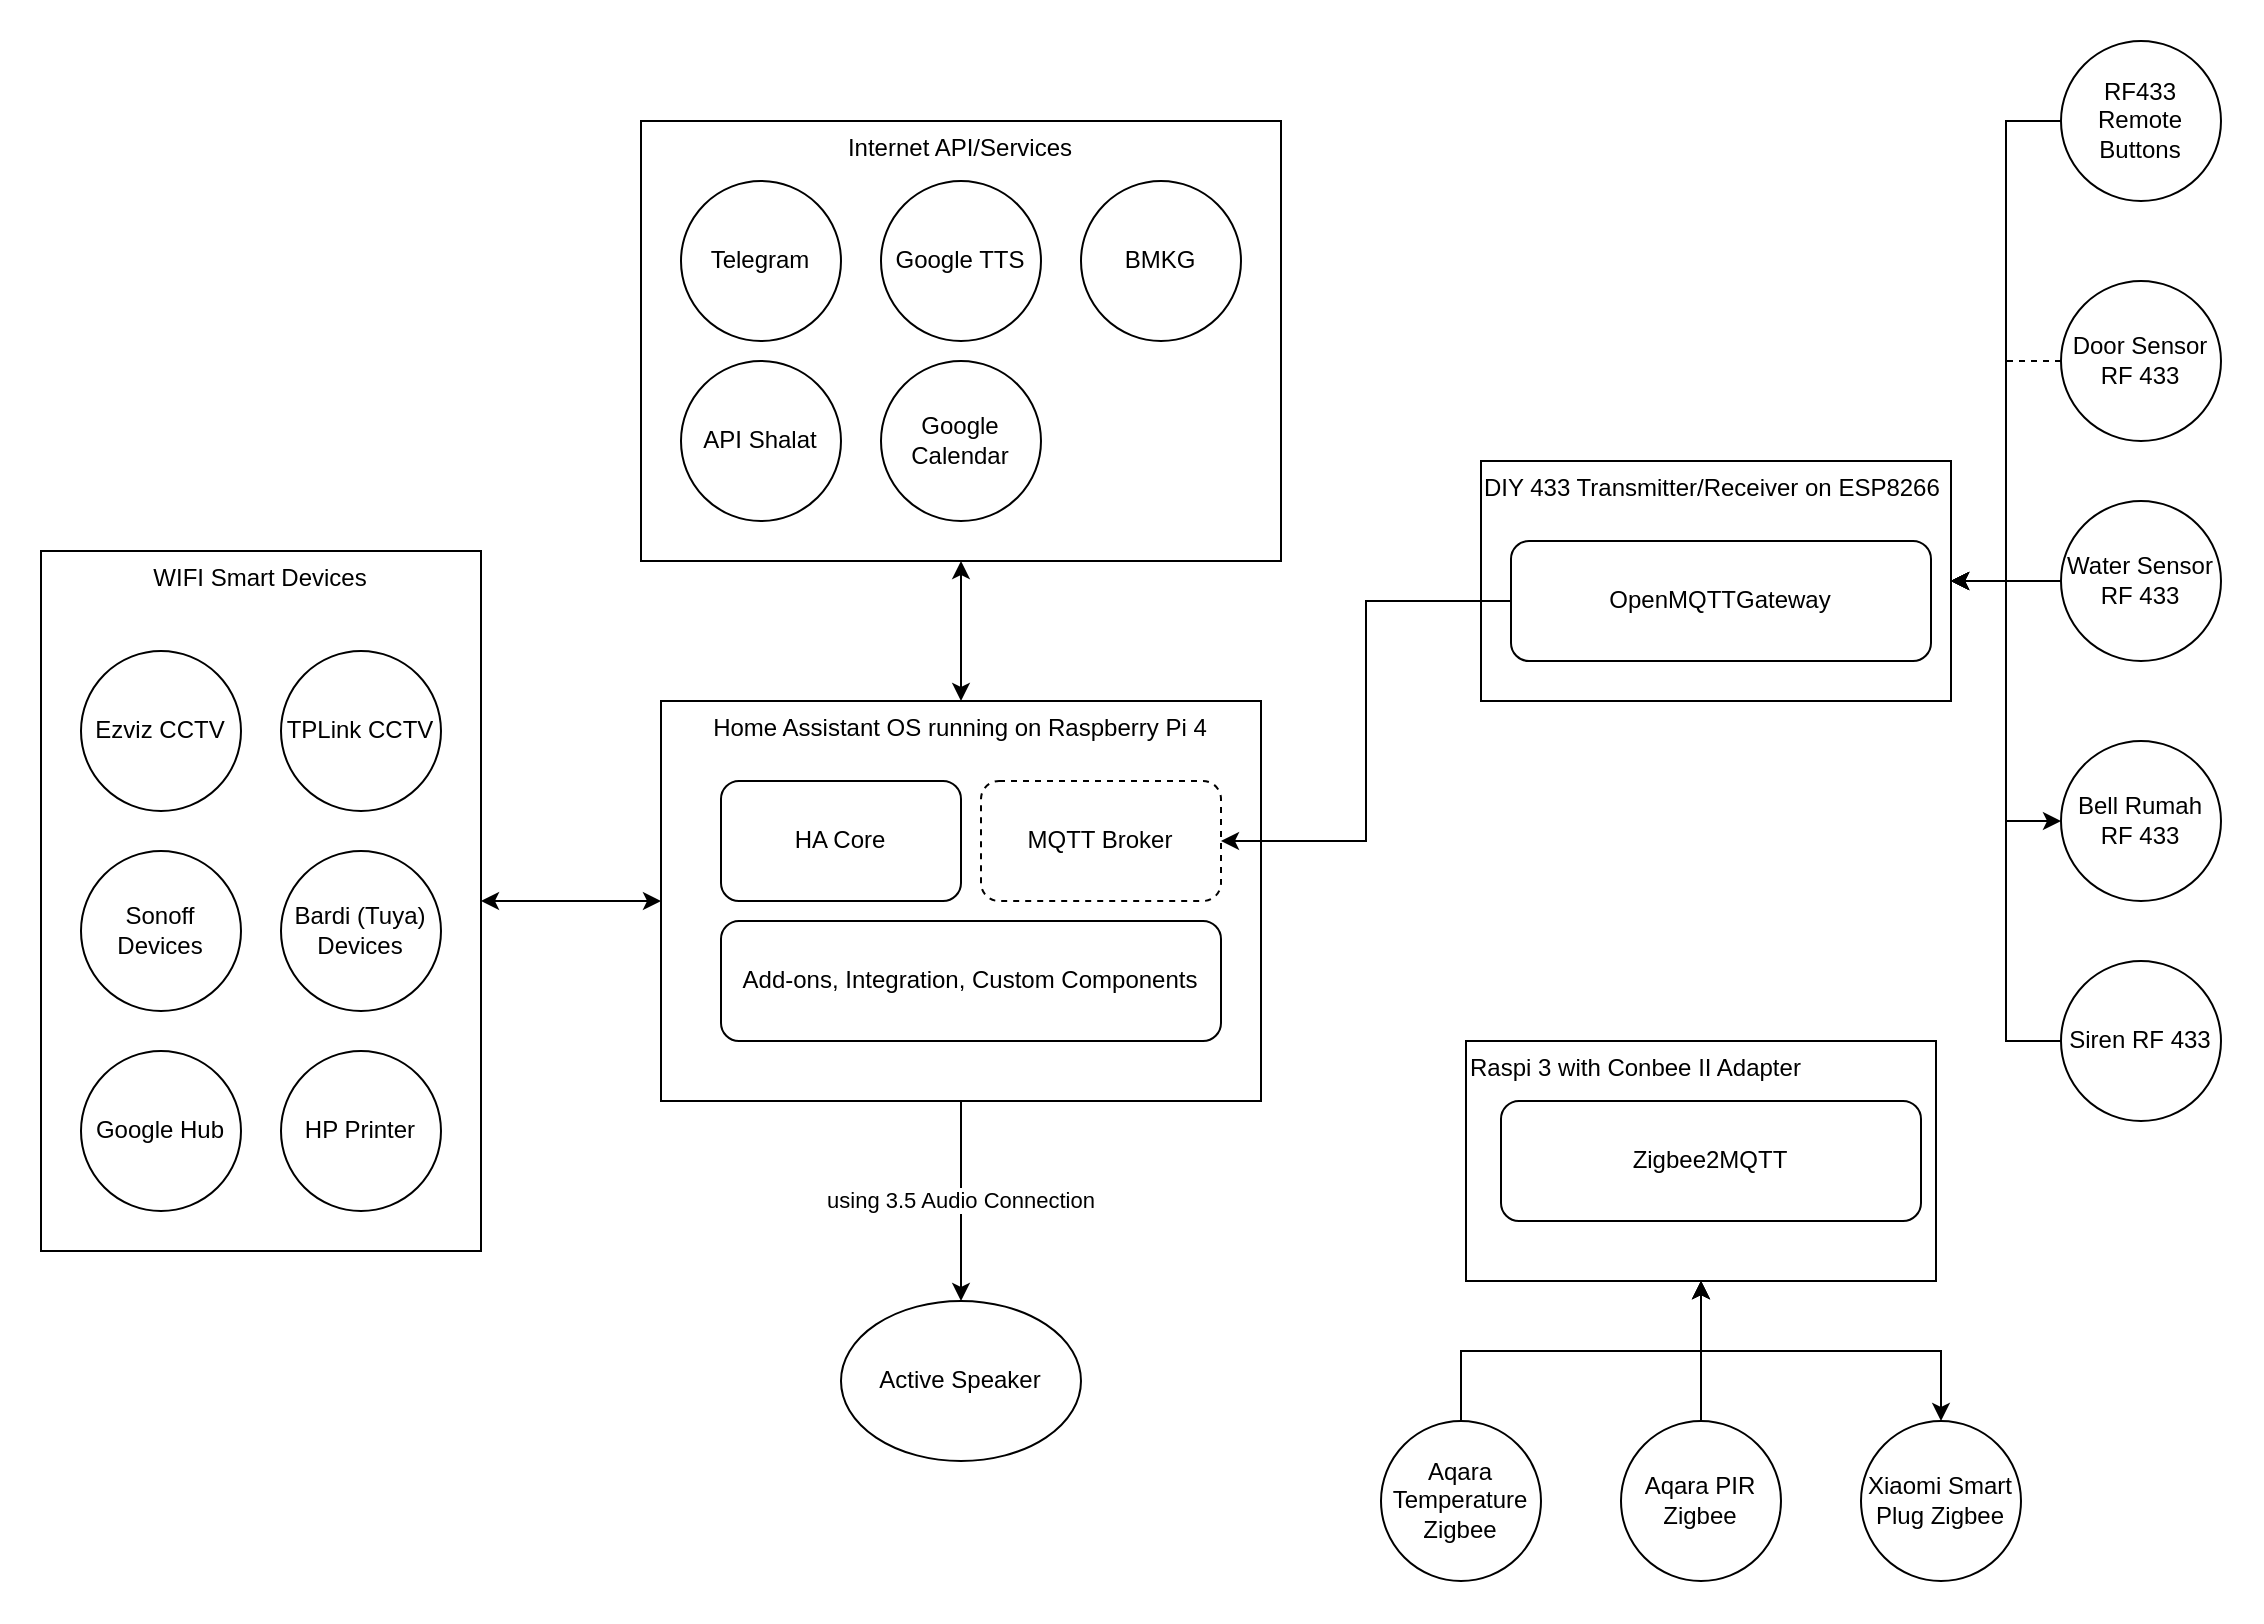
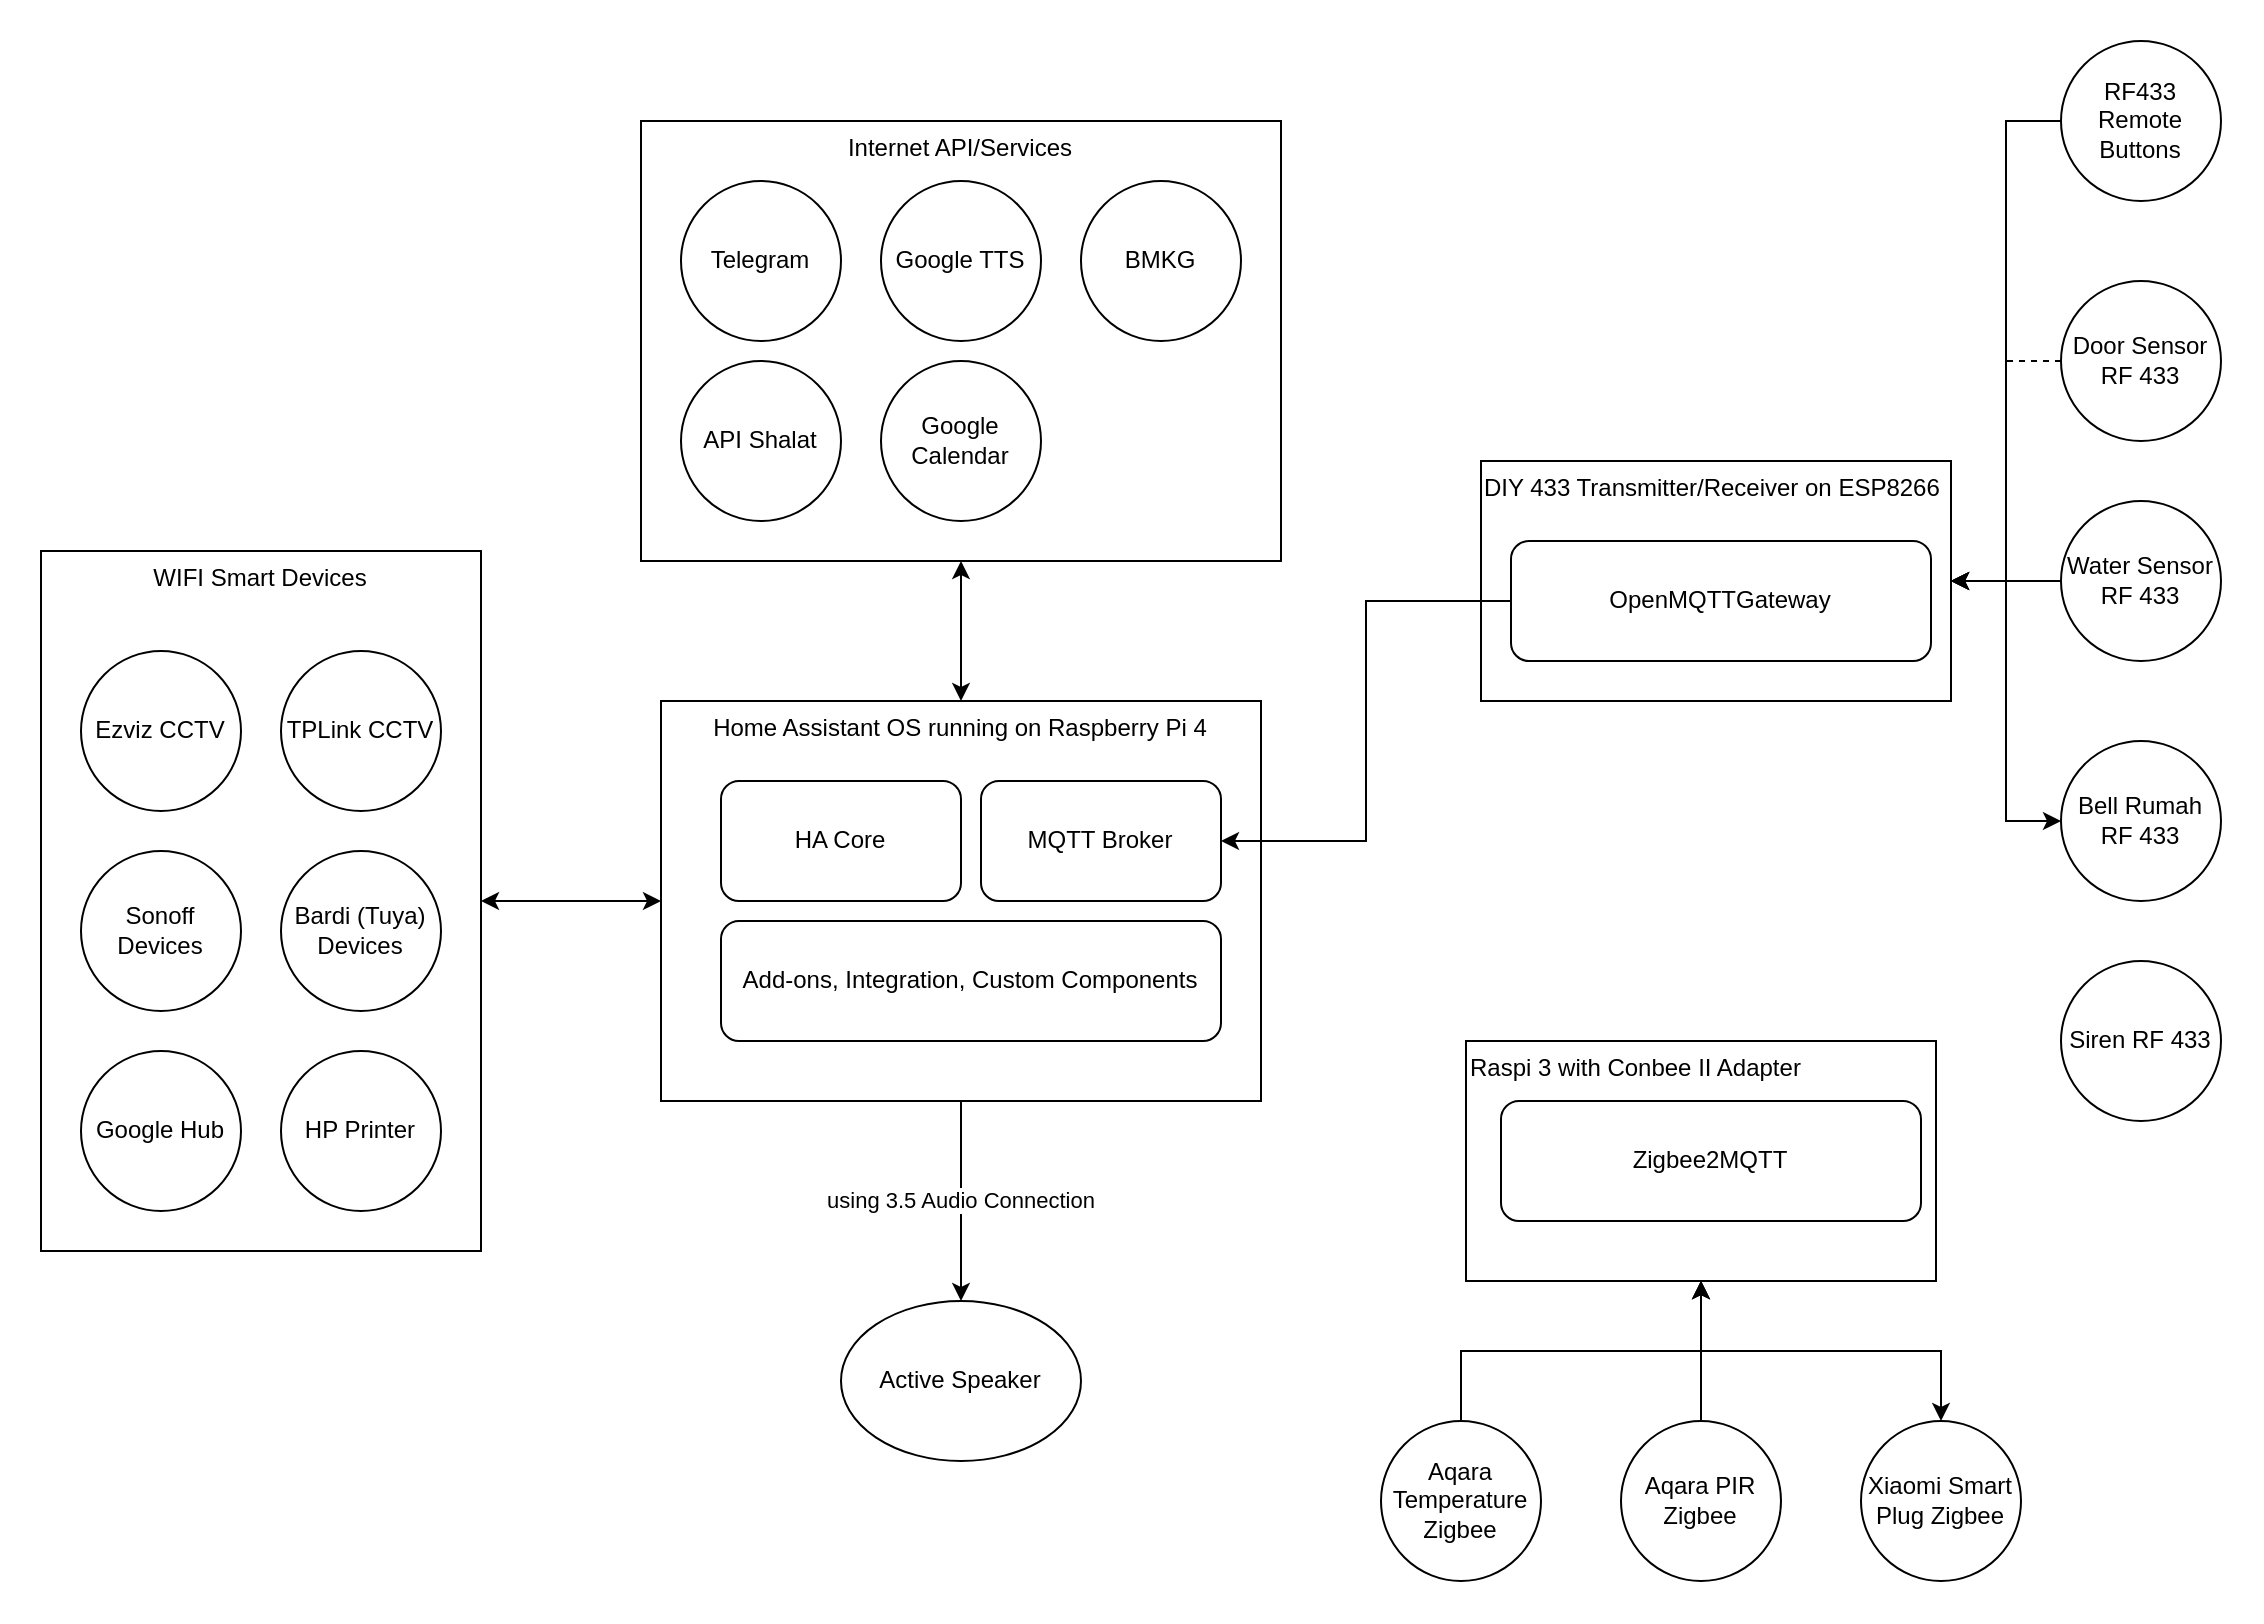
(1101, 841) -> (1101, 841)
(2006, 960) -> none
